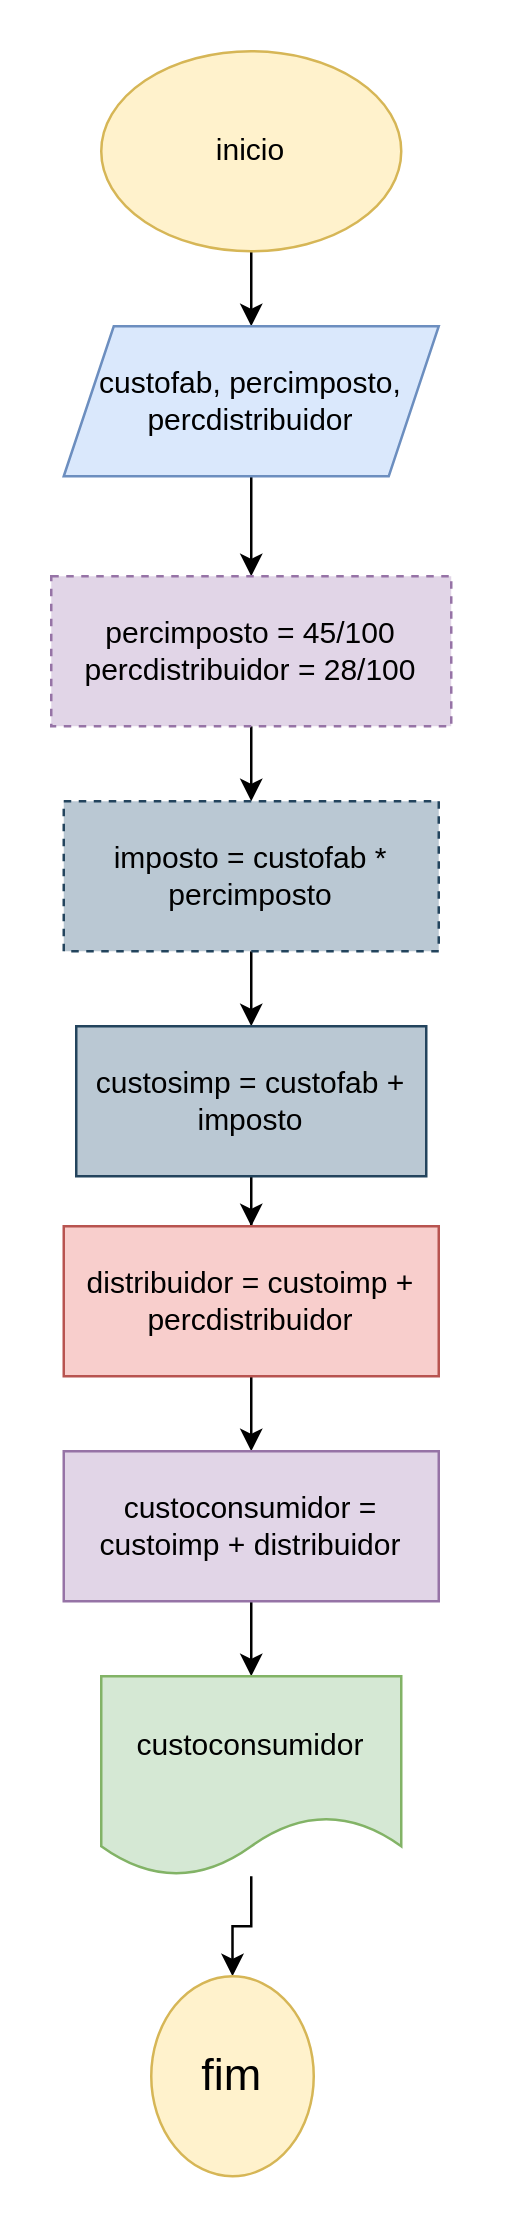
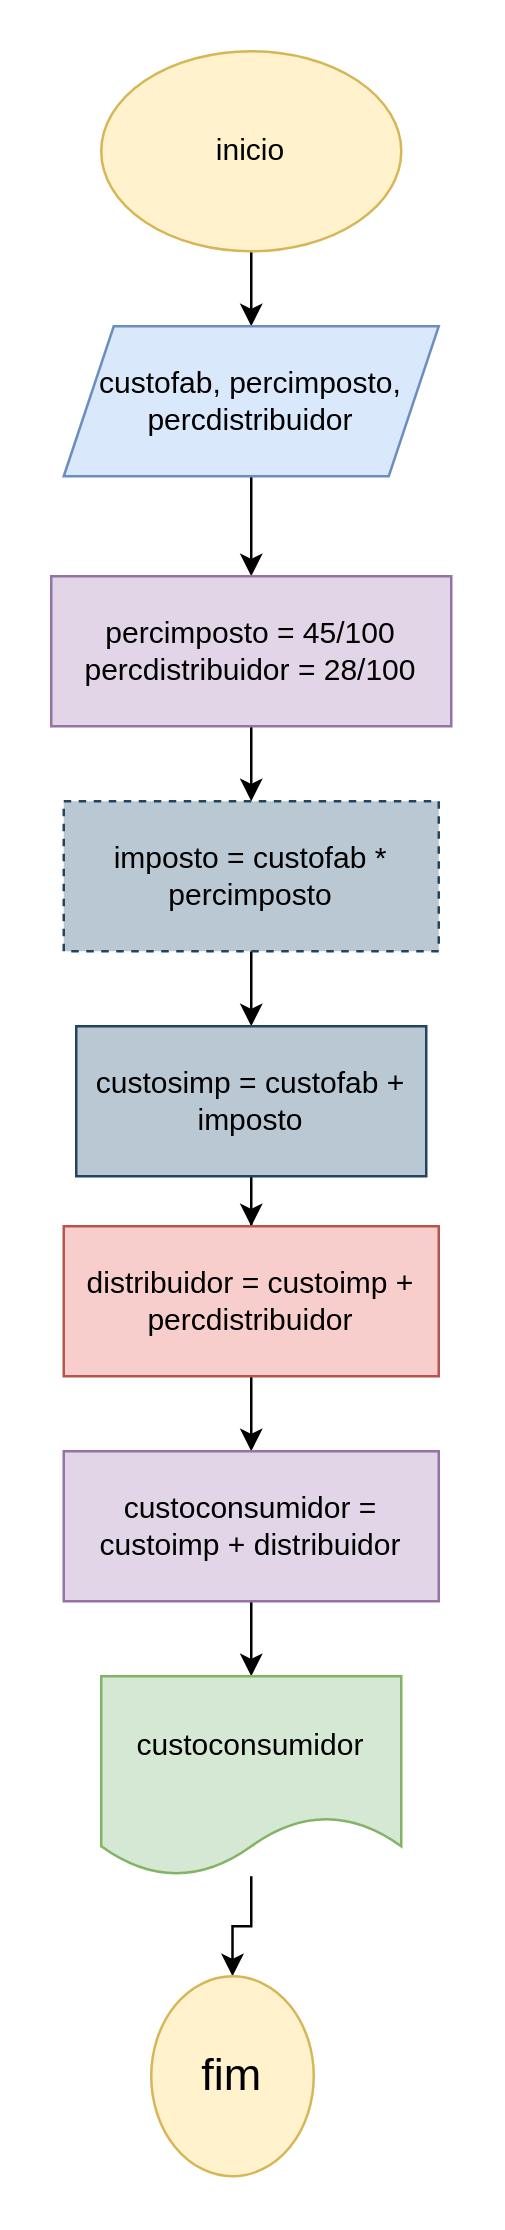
(251, 651) -> (251, 651)
